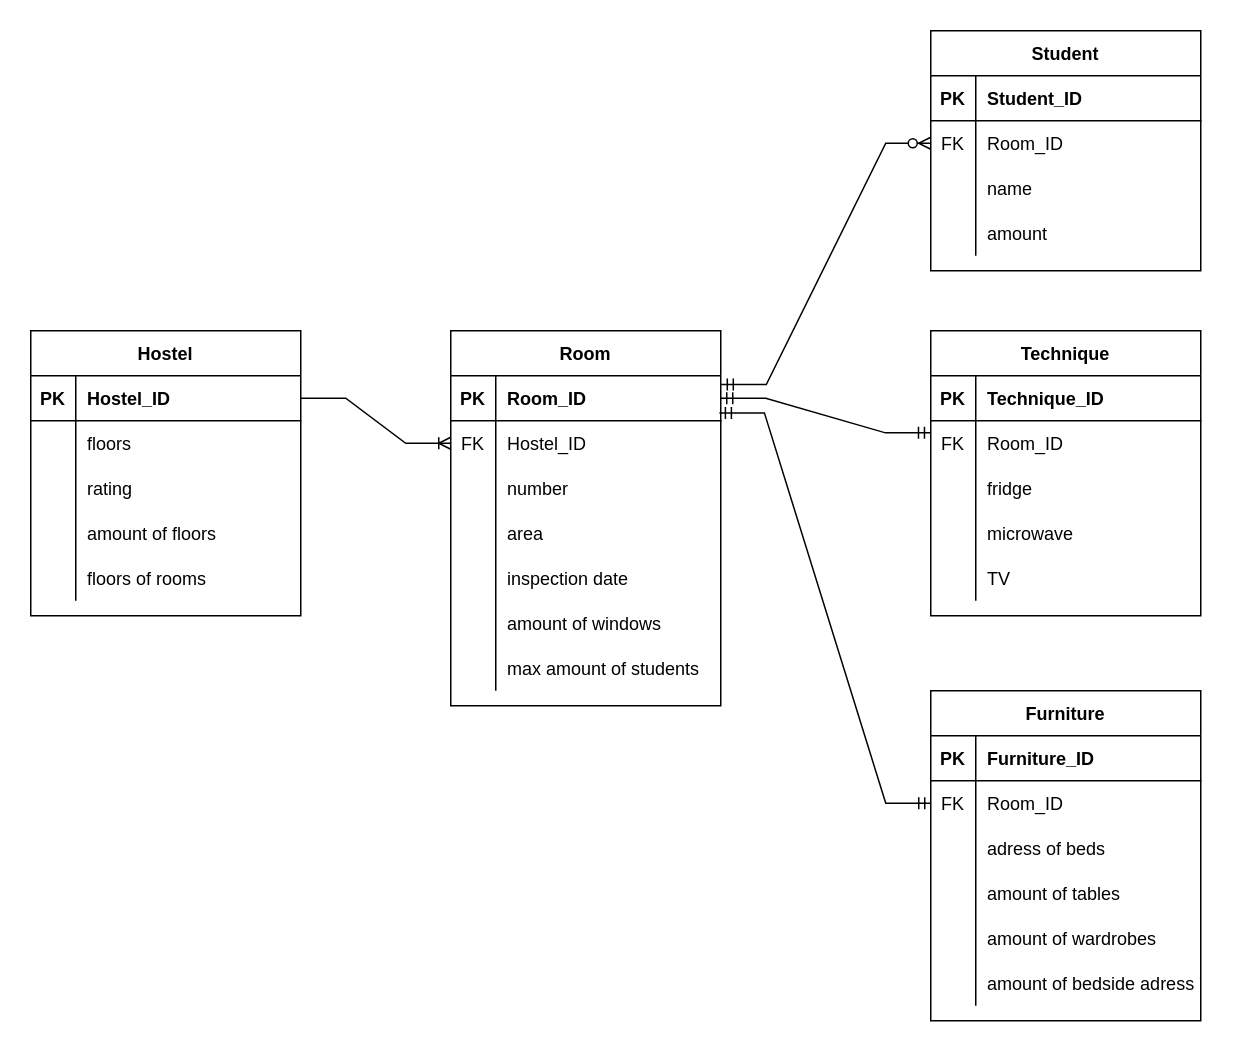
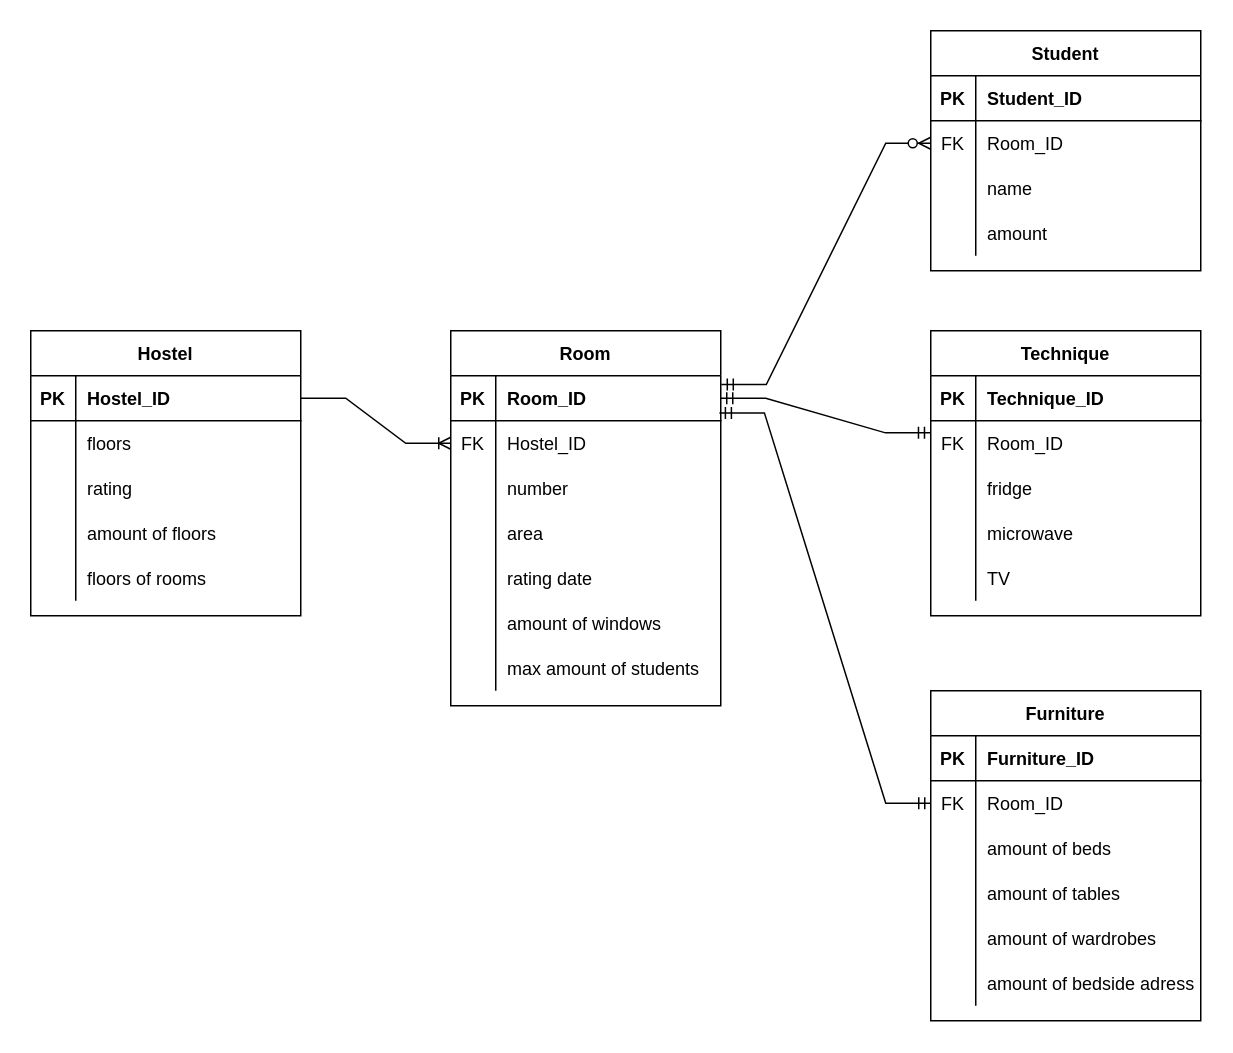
(576, 579) -> (558, 579)
(1053, 849) -> (1053, 849)
